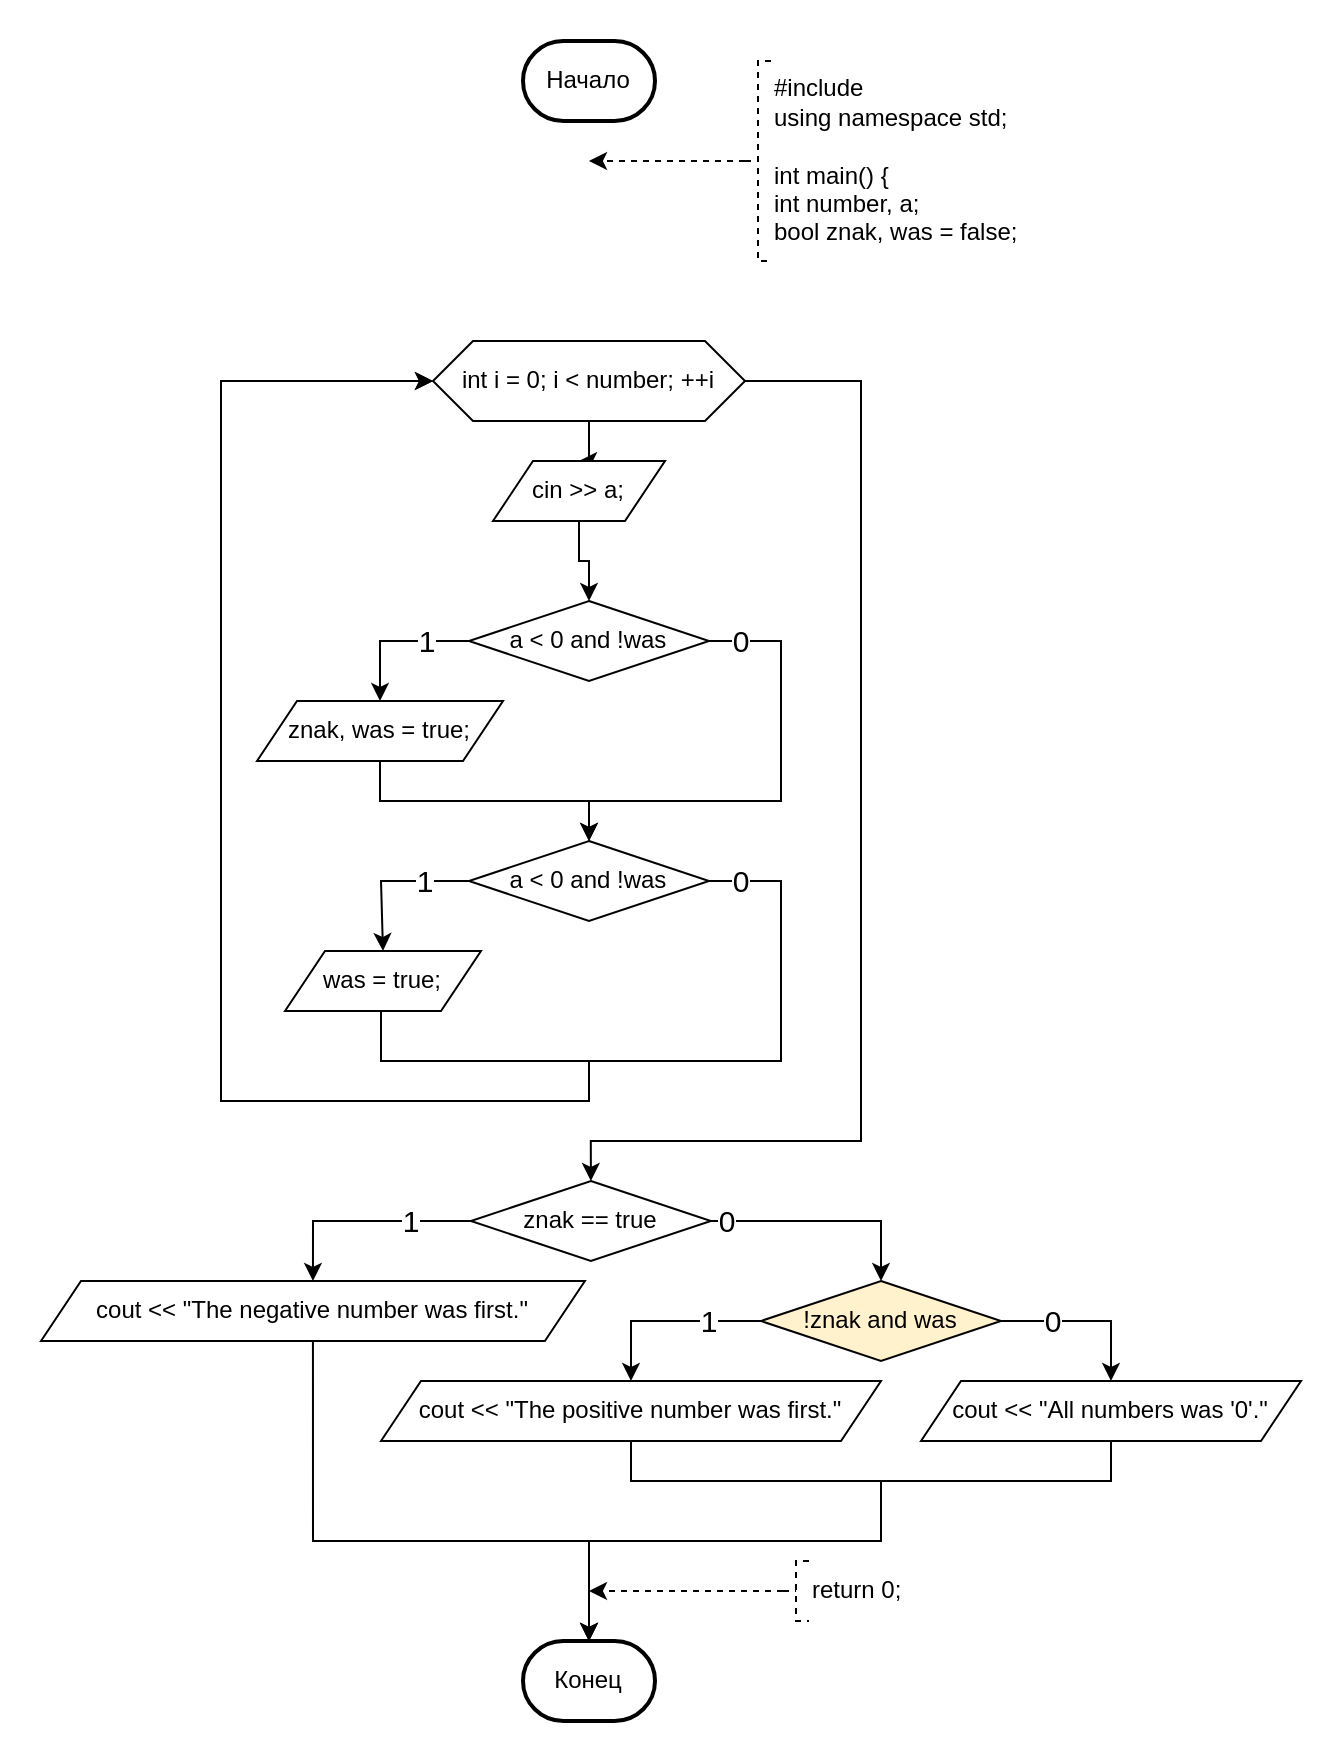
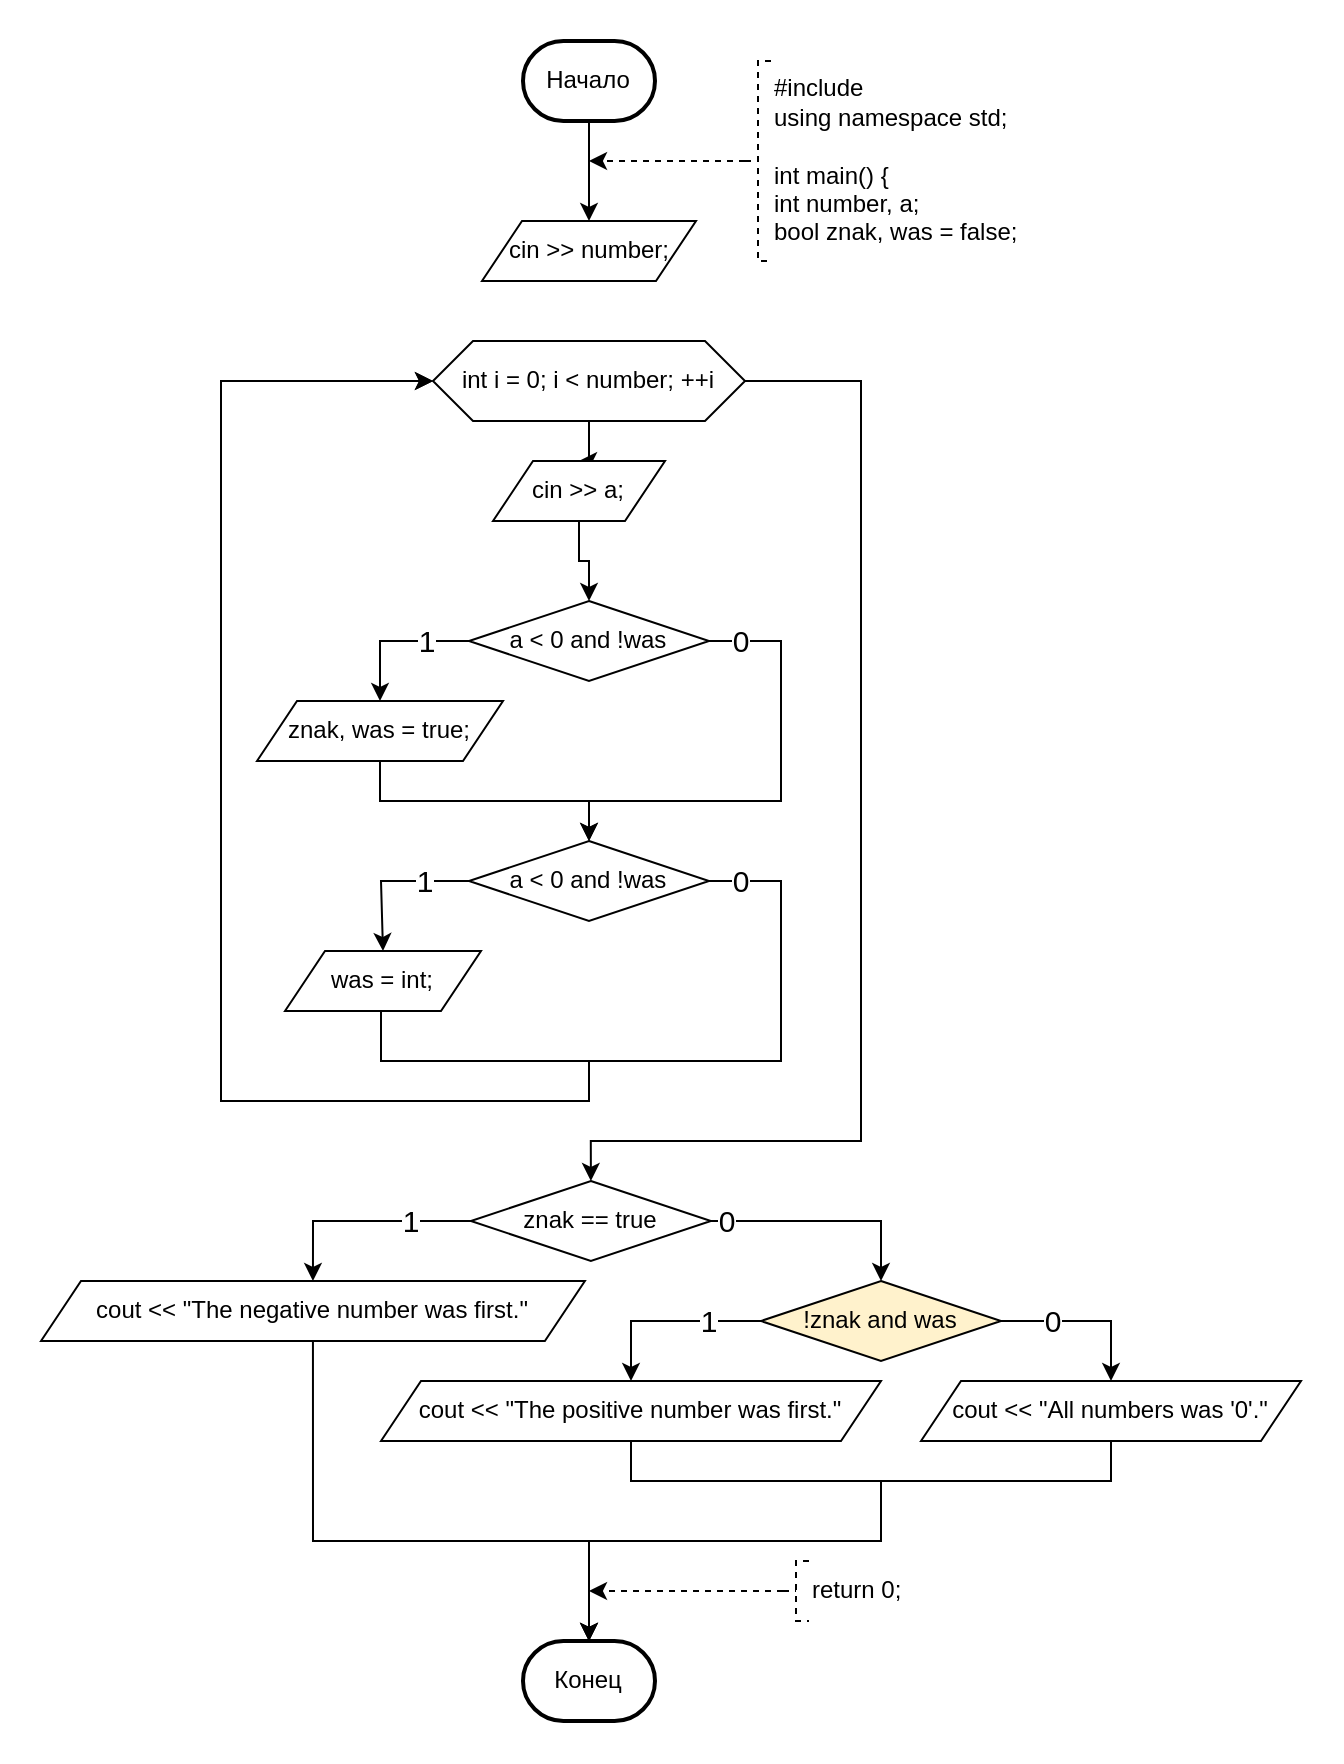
none -> (589, 164)
none -> (589, 251)
(383, 981) -> (383, 981)
